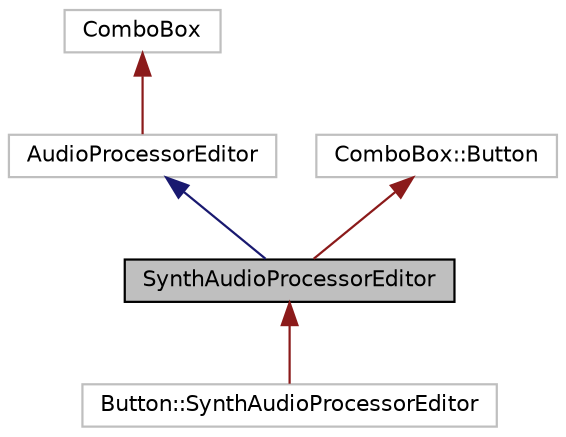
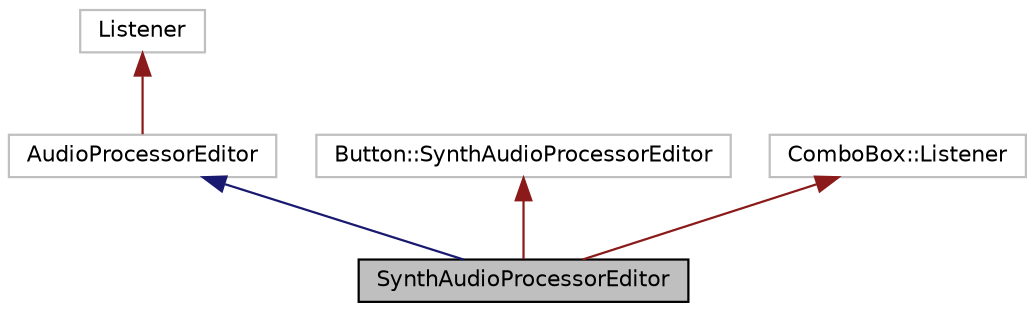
(143, 31) -> (143, 31)
(437, 156) -> (898, 156)
(290, 355) -> (524, 230)
